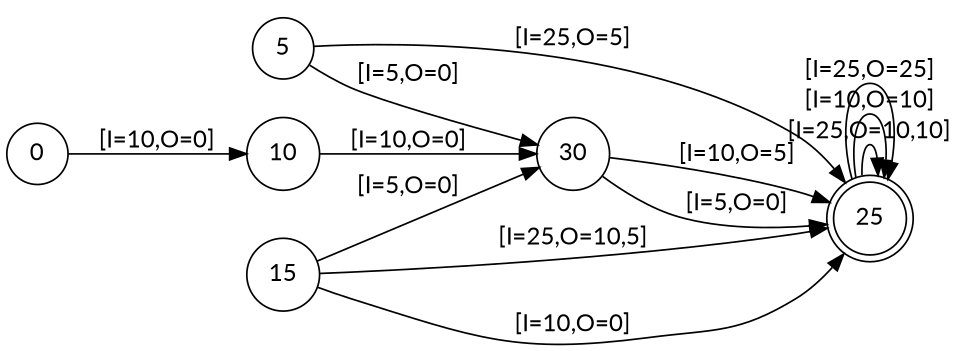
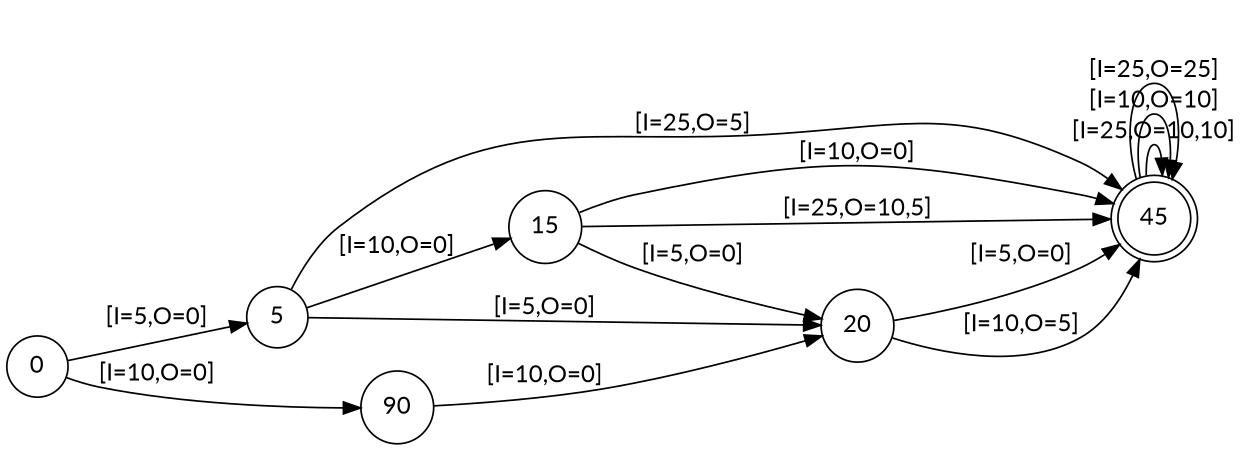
(283, 154) -> (397, 407)
(573, 154) -> (858, 326)
(870, 219) -> (1154, 219)
none -> (400, 276)
none -> (149, 344)
